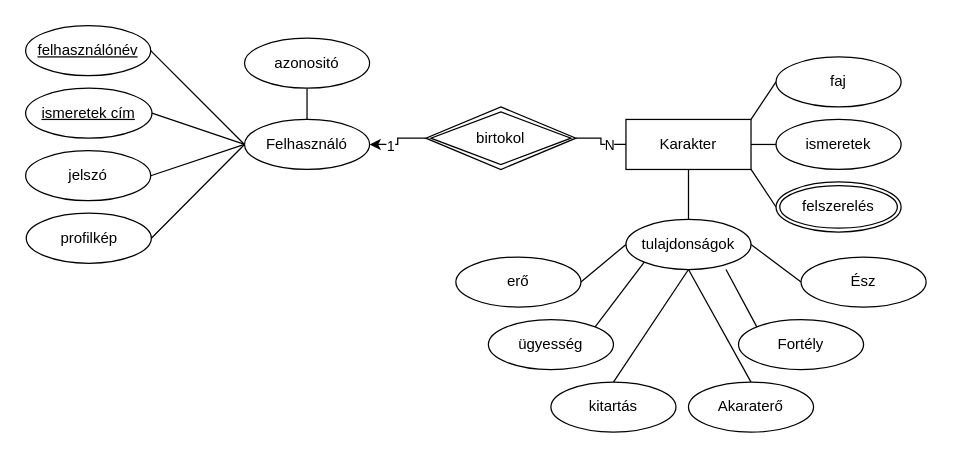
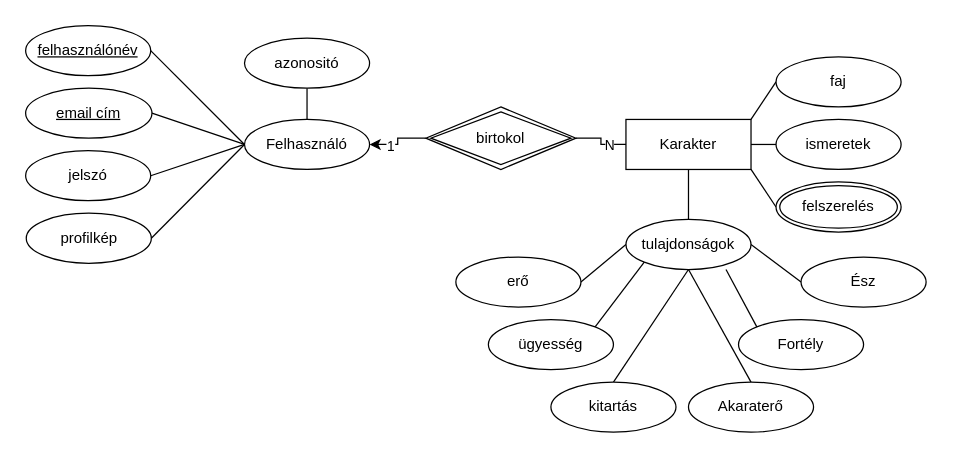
(89, 113) -> (89, 113)
